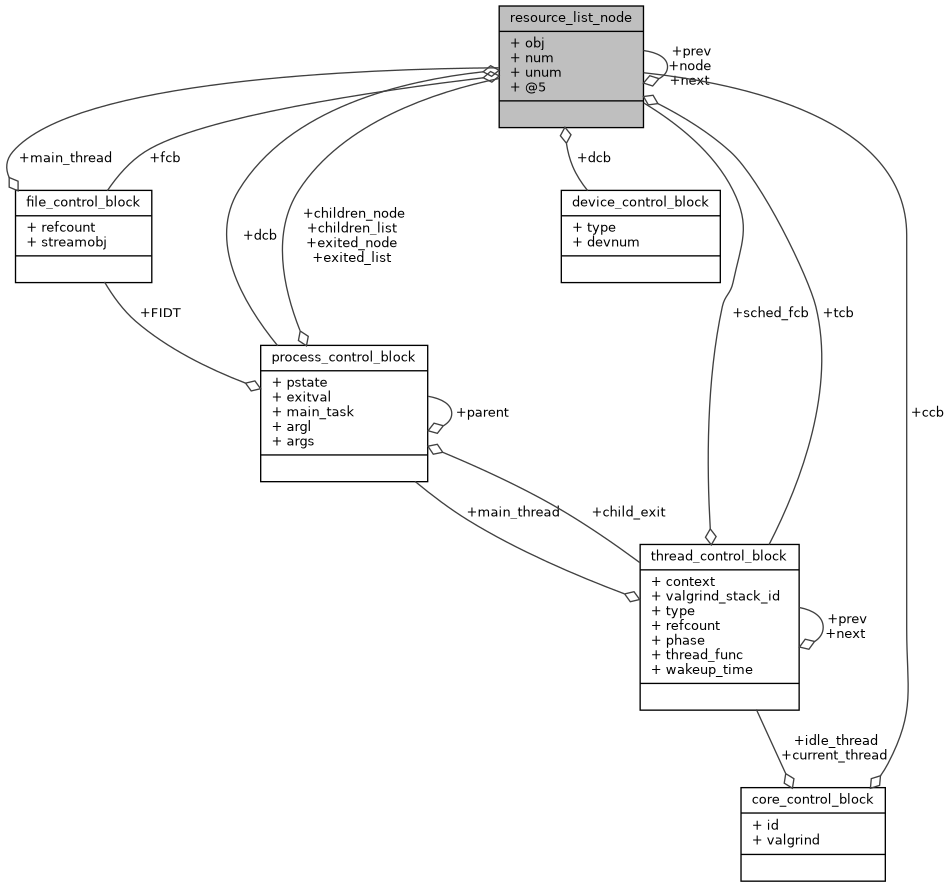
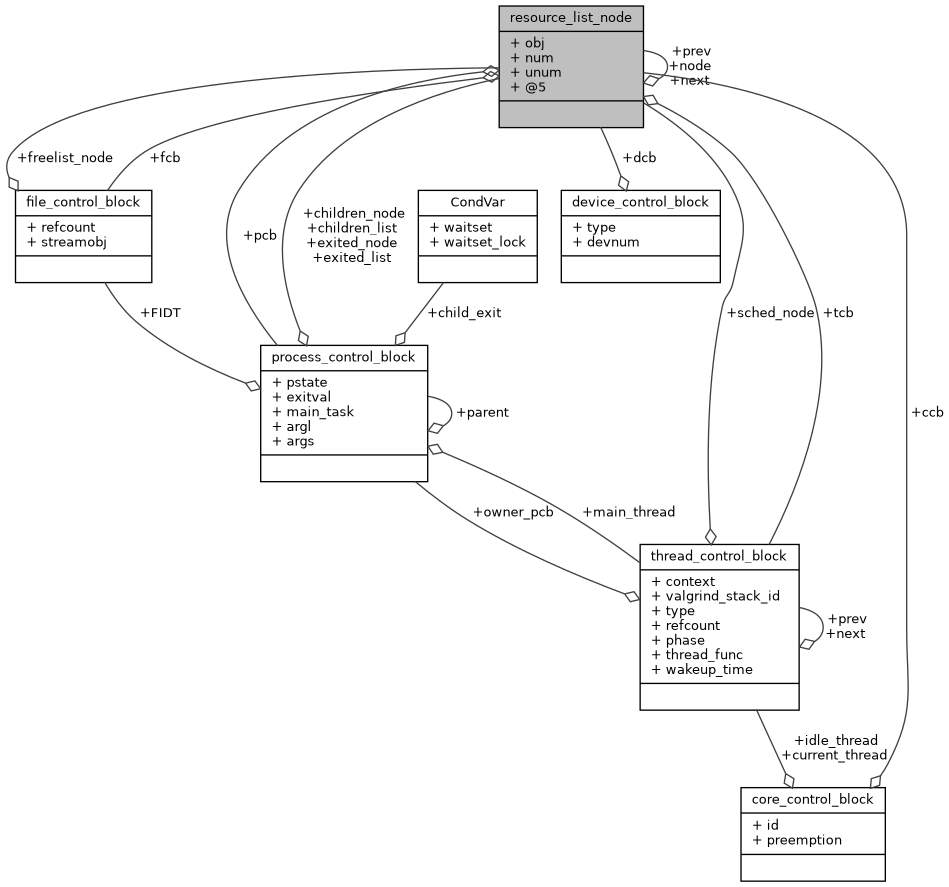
(64, 159) -> (64, 159)
(574, 169) -> (611, 151)
(258, 236) -> (258, 236)
none -> (478, 236)
(769, 314) -> (769, 314)
(511, 513) -> (511, 513)
(627, 513) -> (627, 513)
(786, 840) -> (797, 840)
